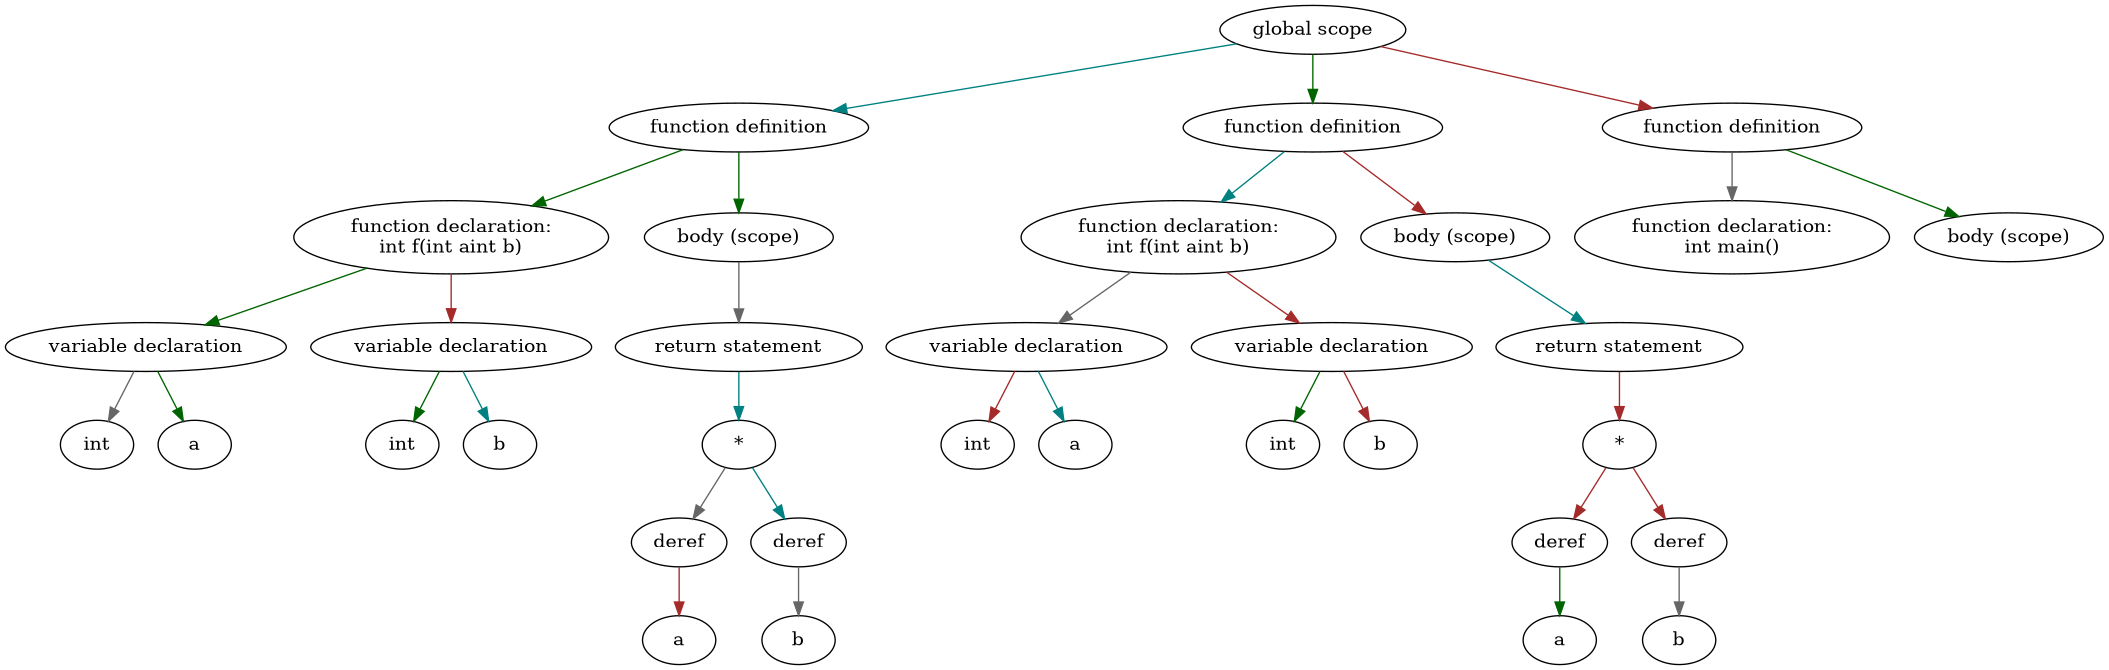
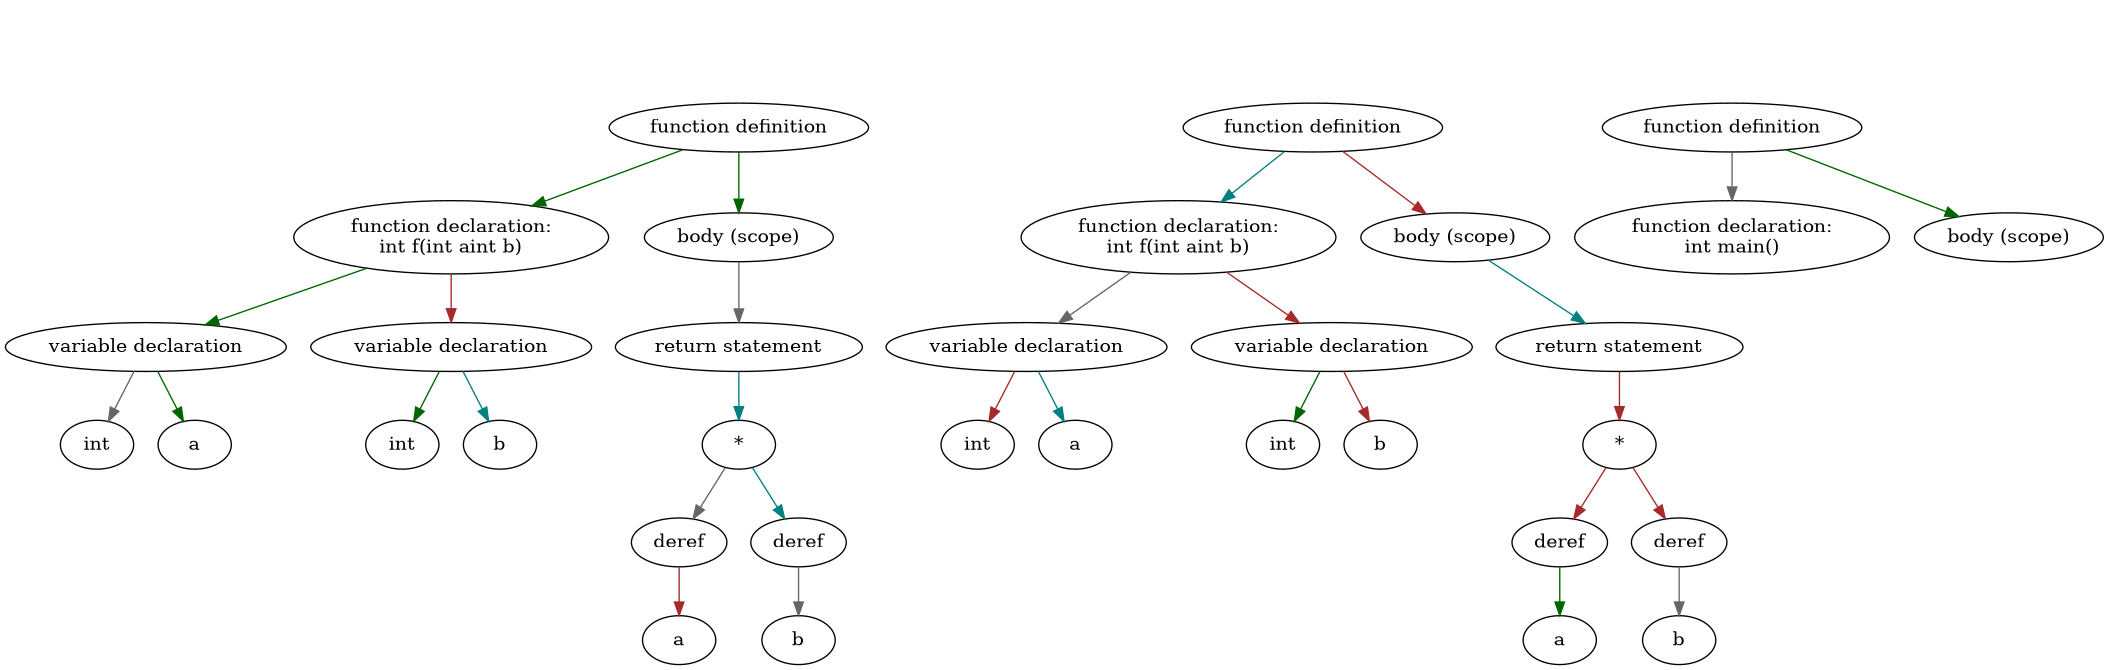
(1313, 30) -> none
